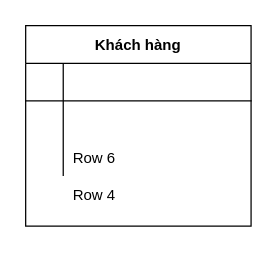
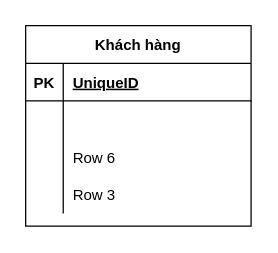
none -> (44, 82)
none -> (157, 82)
(92, 195) -> (92, 195)
